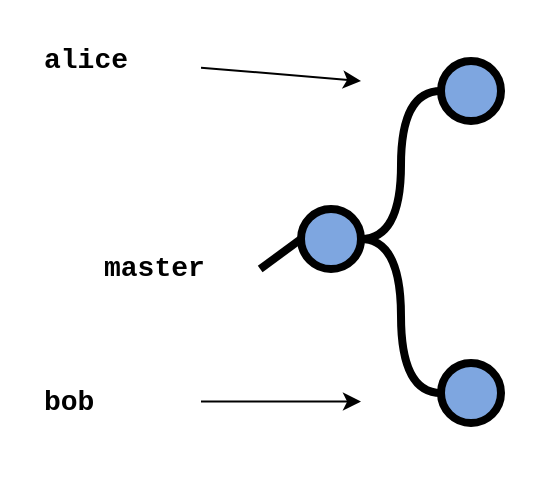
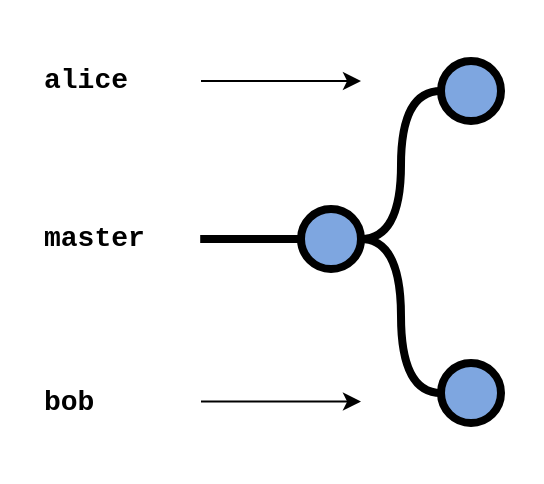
(121, 61) -> (121, 81)
(181, 269) -> (121, 239)
